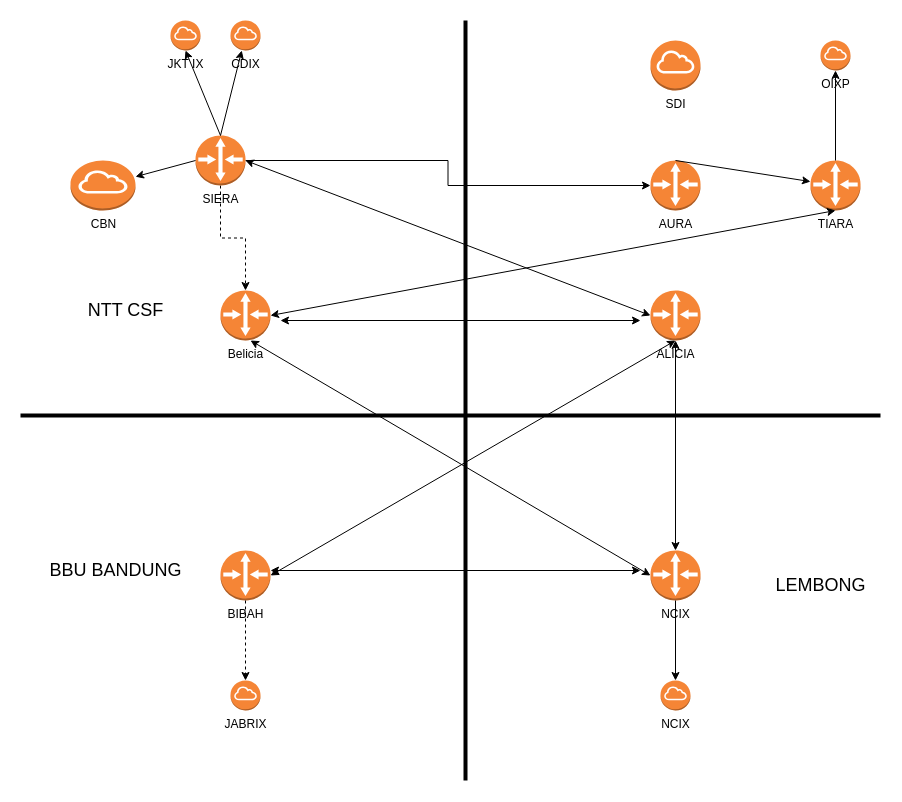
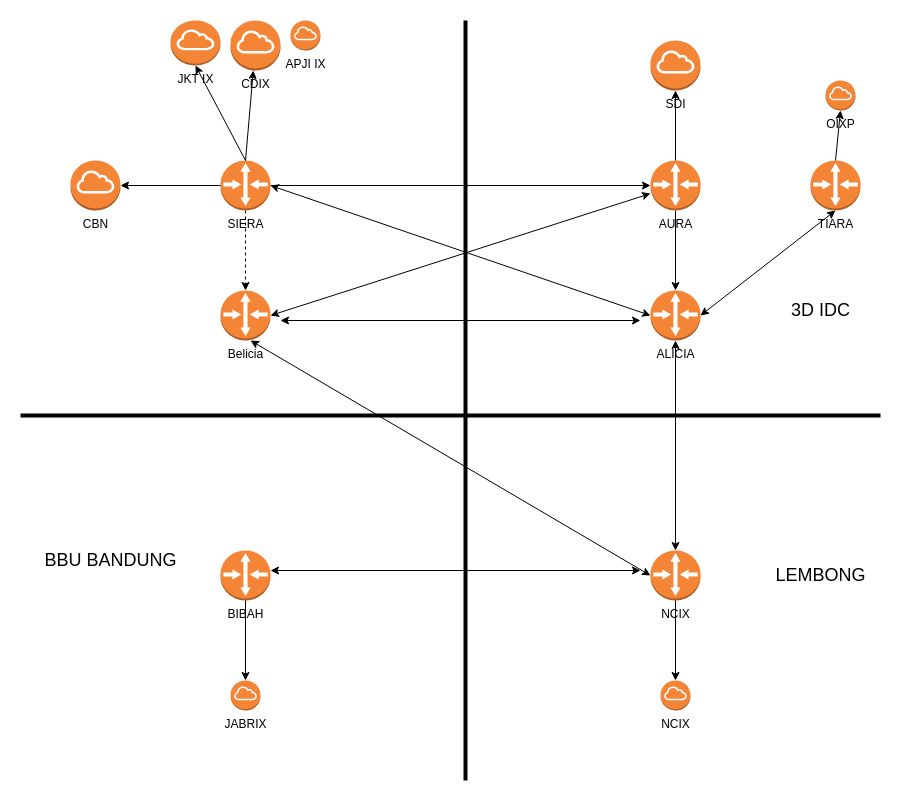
(186, 36) -> (196, 43)
(246, 36) -> (256, 46)
none -> (306, 36)
(836, 56) -> (841, 96)
(221, 161) -> (246, 186)
(740, 171) -> (676, 129)
(103, 186) -> (96, 186)
none -> (676, 247)
none -> (462, 254)
(553, 263) -> none
none -> (768, 263)
(126, 311) -> none
none -> (821, 311)
(409, 495) -> none
(116, 571) -> (111, 561)
(821, 586) -> (821, 576)
(246, 638) -> (246, 638)
